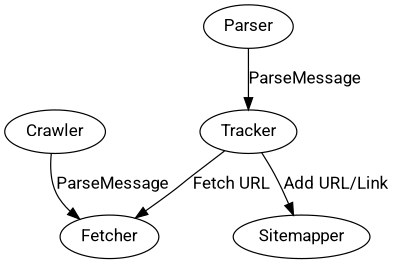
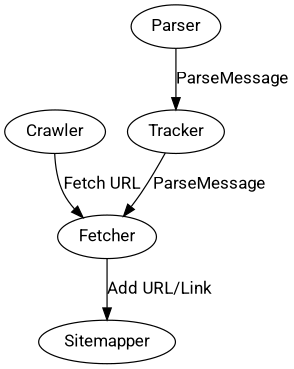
(276, 178) -> (107, 283)
(113, 184) -> (102, 184)
(232, 184) -> (210, 184)
